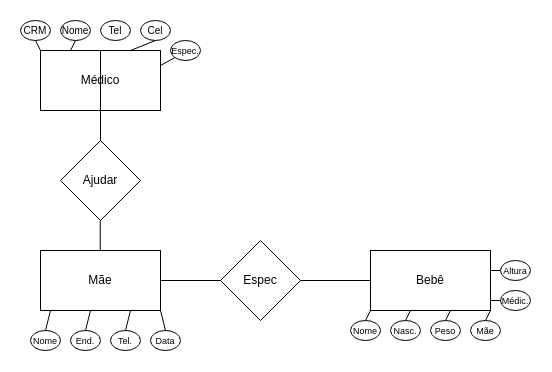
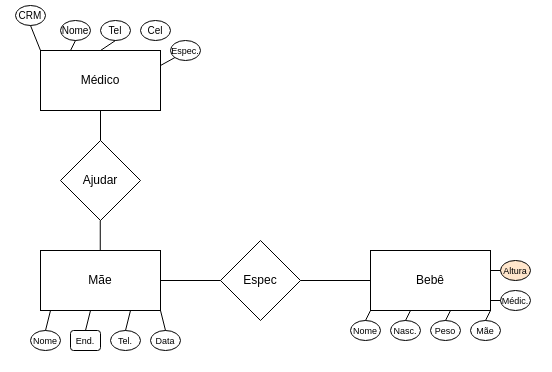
(36, 31) -> (31, 16)
(142, 46) -> none
(101, 80) -> (108, 46)
(516, 271) -> (516, 271)
(86, 341) -> (86, 341)
